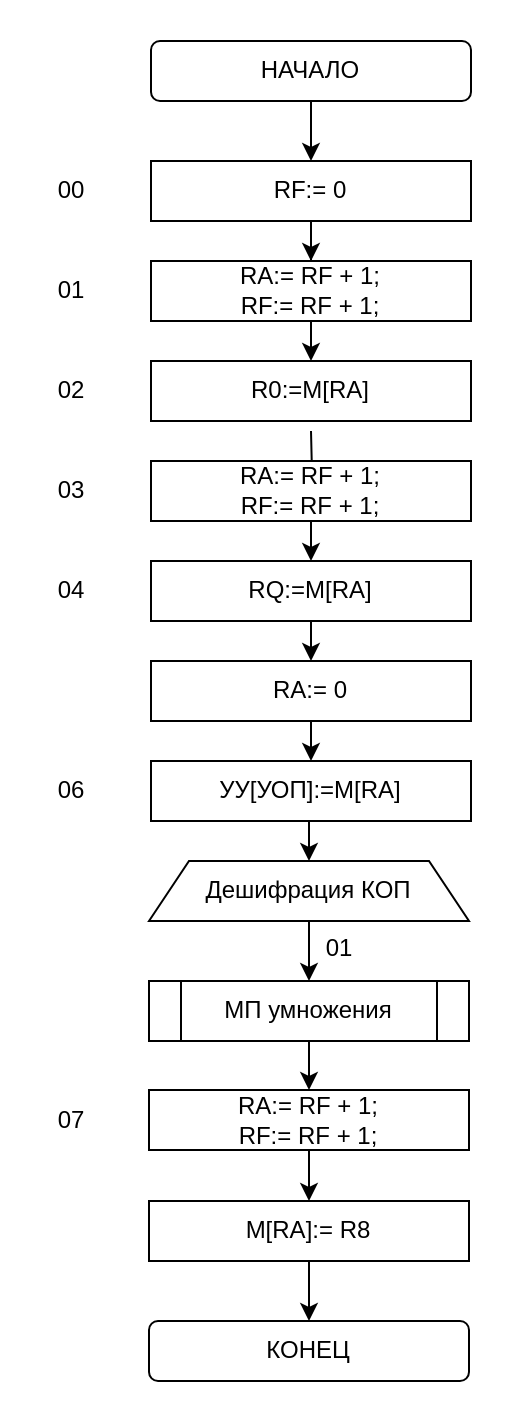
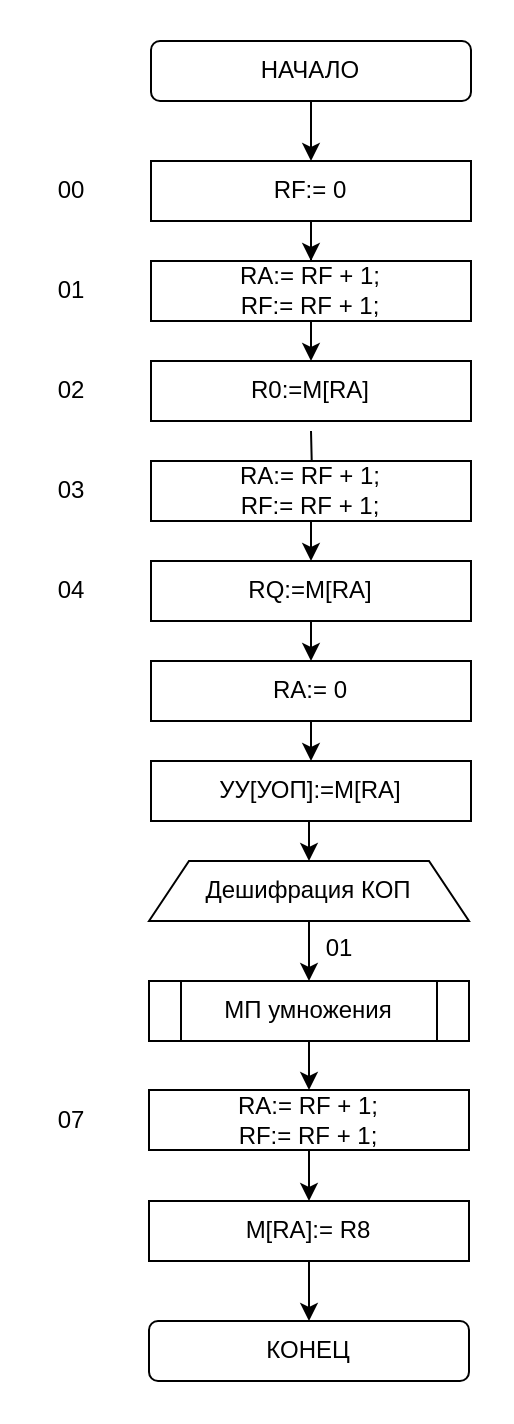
(71, 791) -> none
